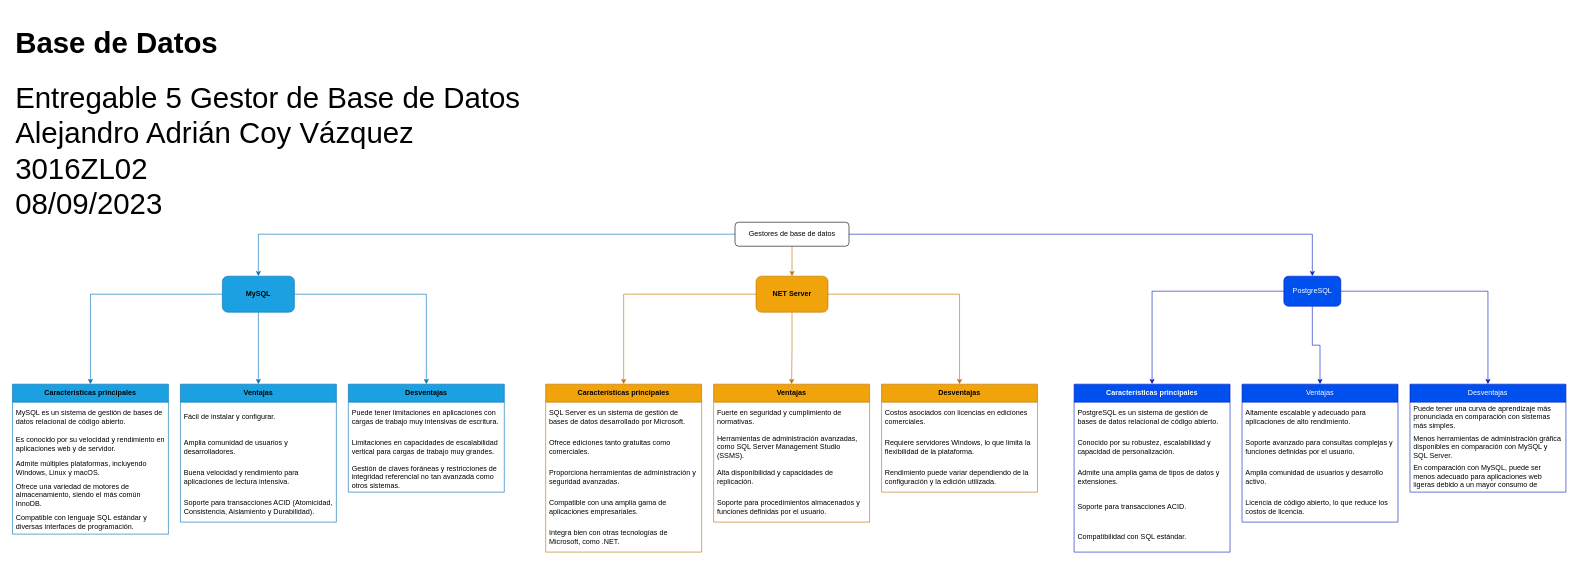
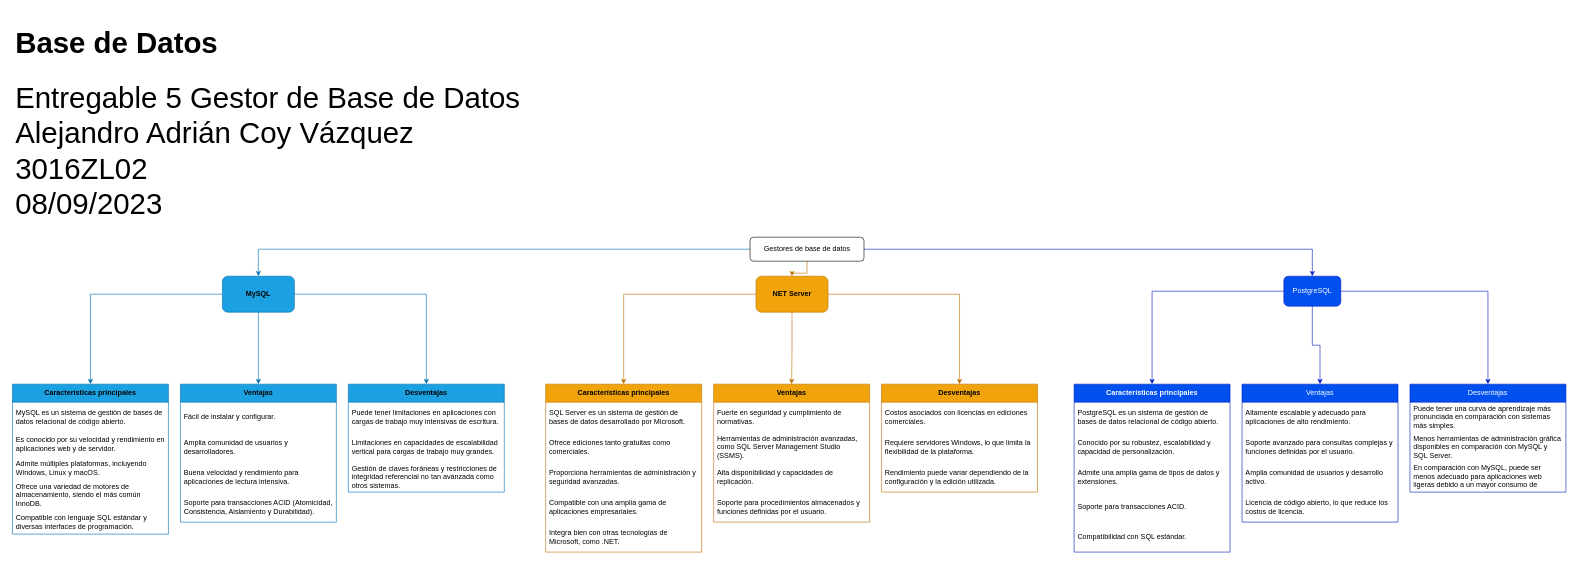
(792, 234) -> (807, 249)
